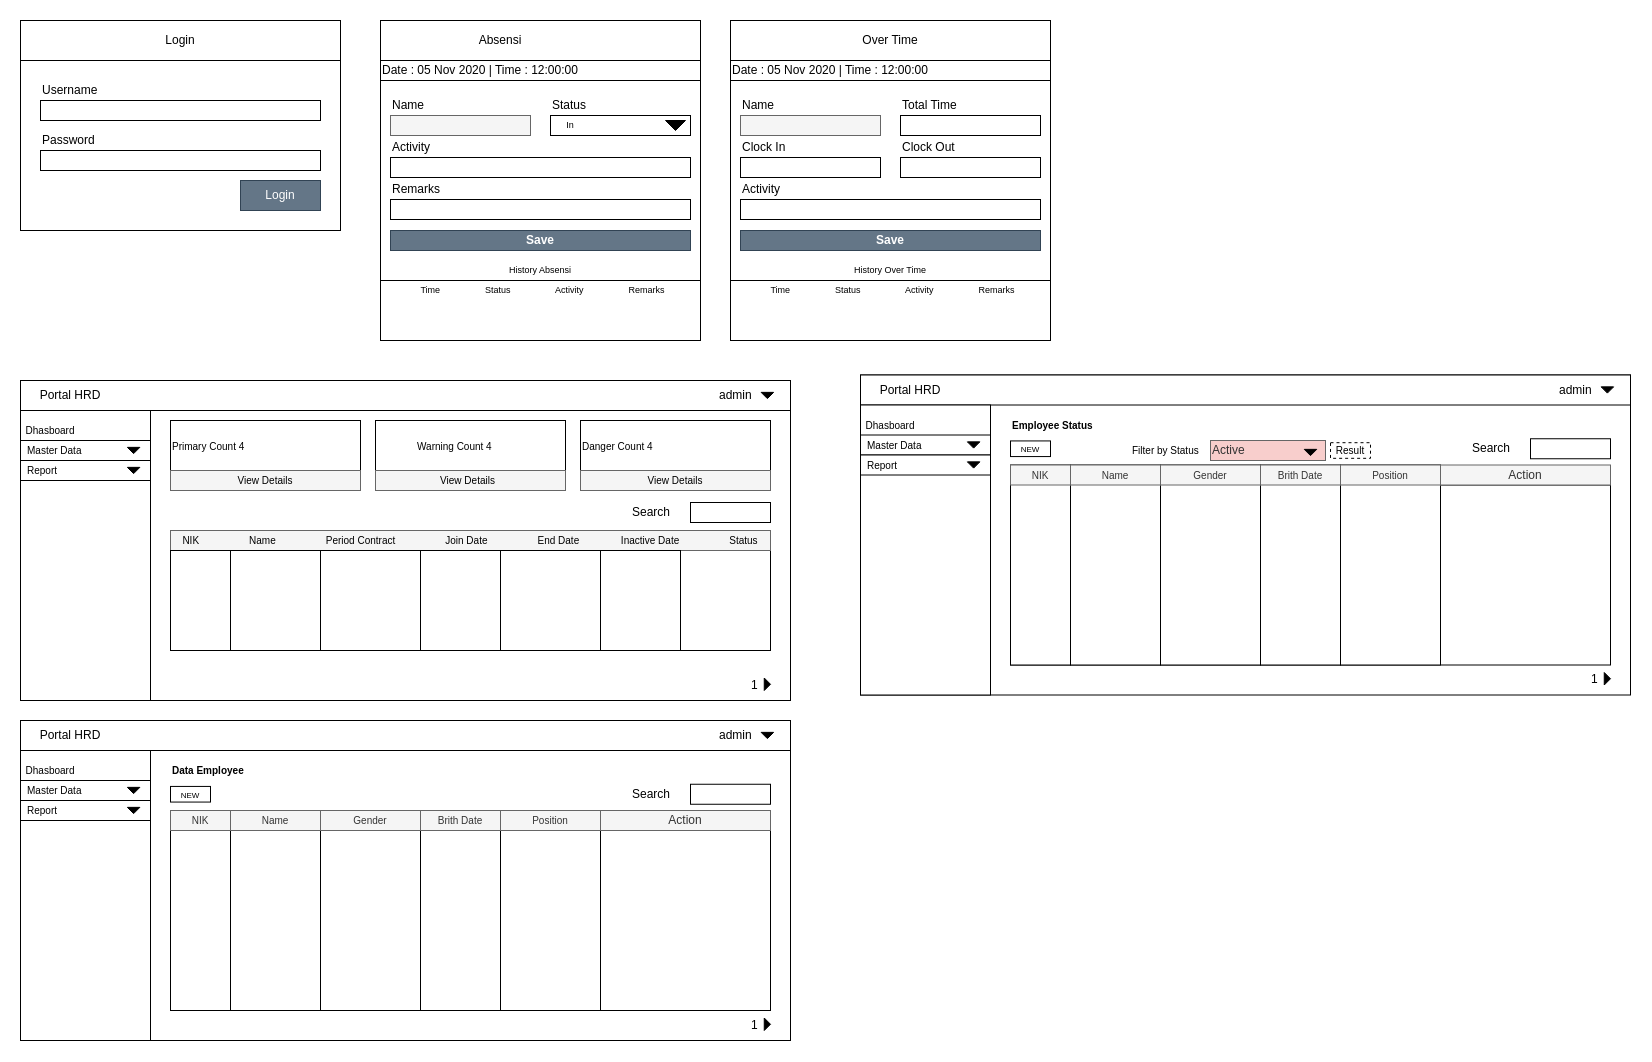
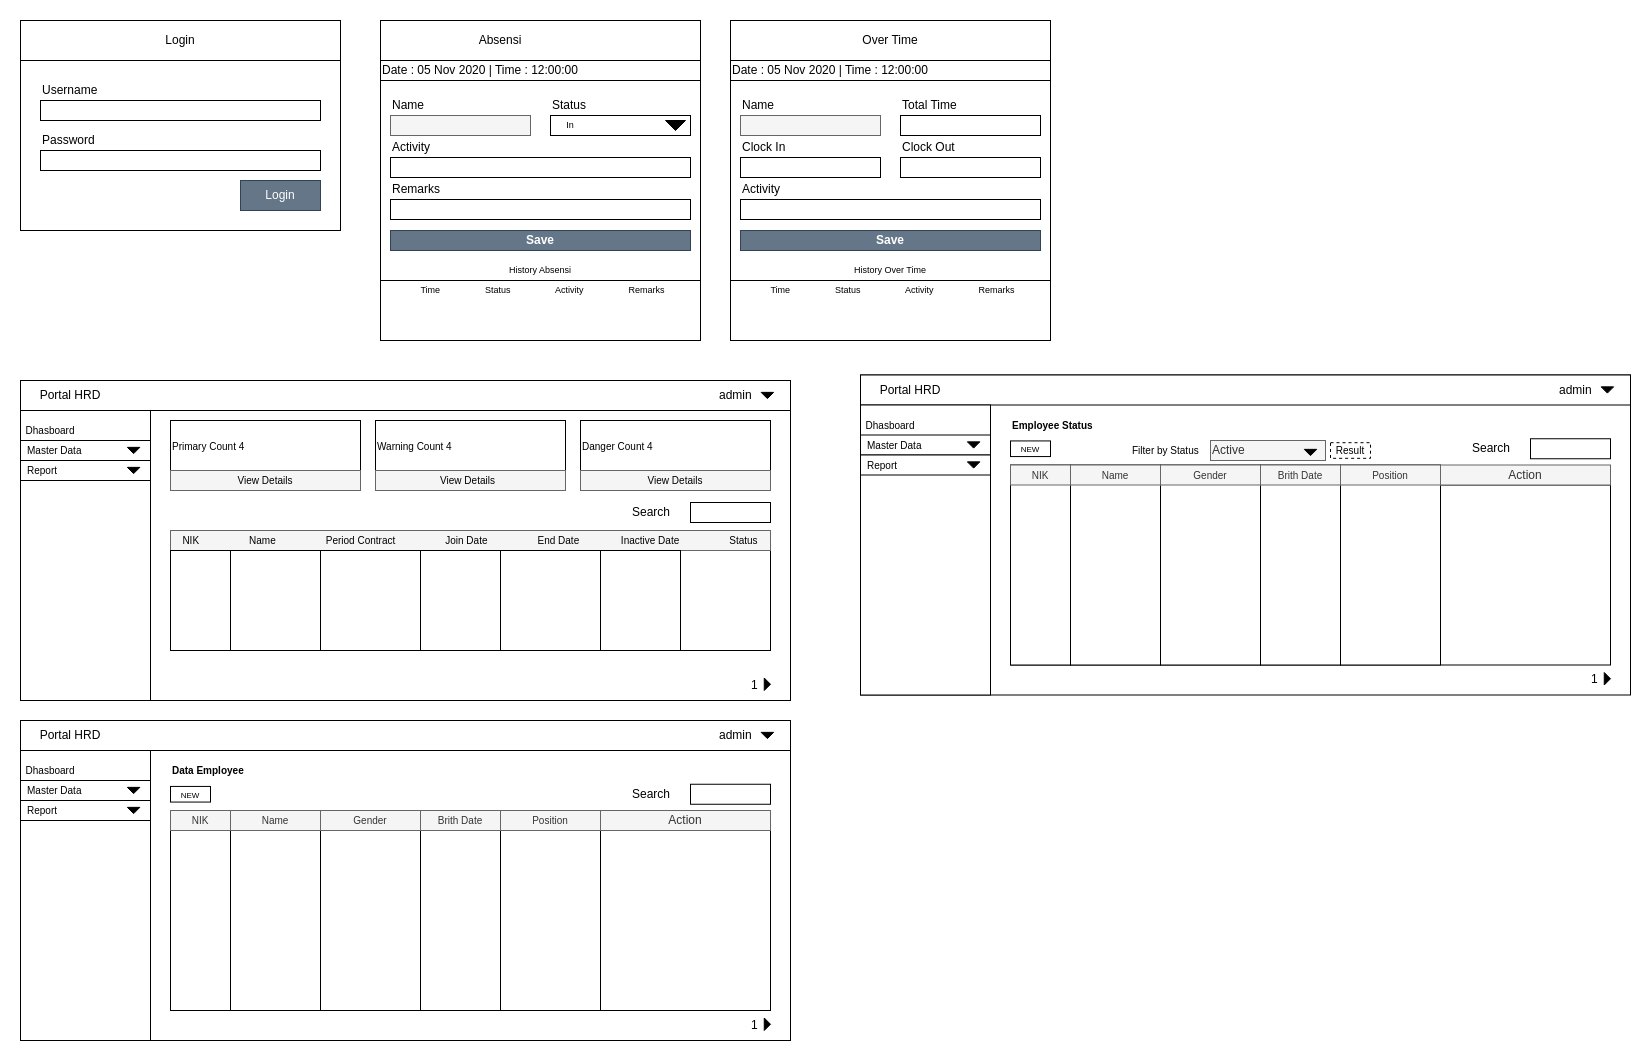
(466, 447) -> (426, 447)
(1268, 451) -> (1268, 451)
